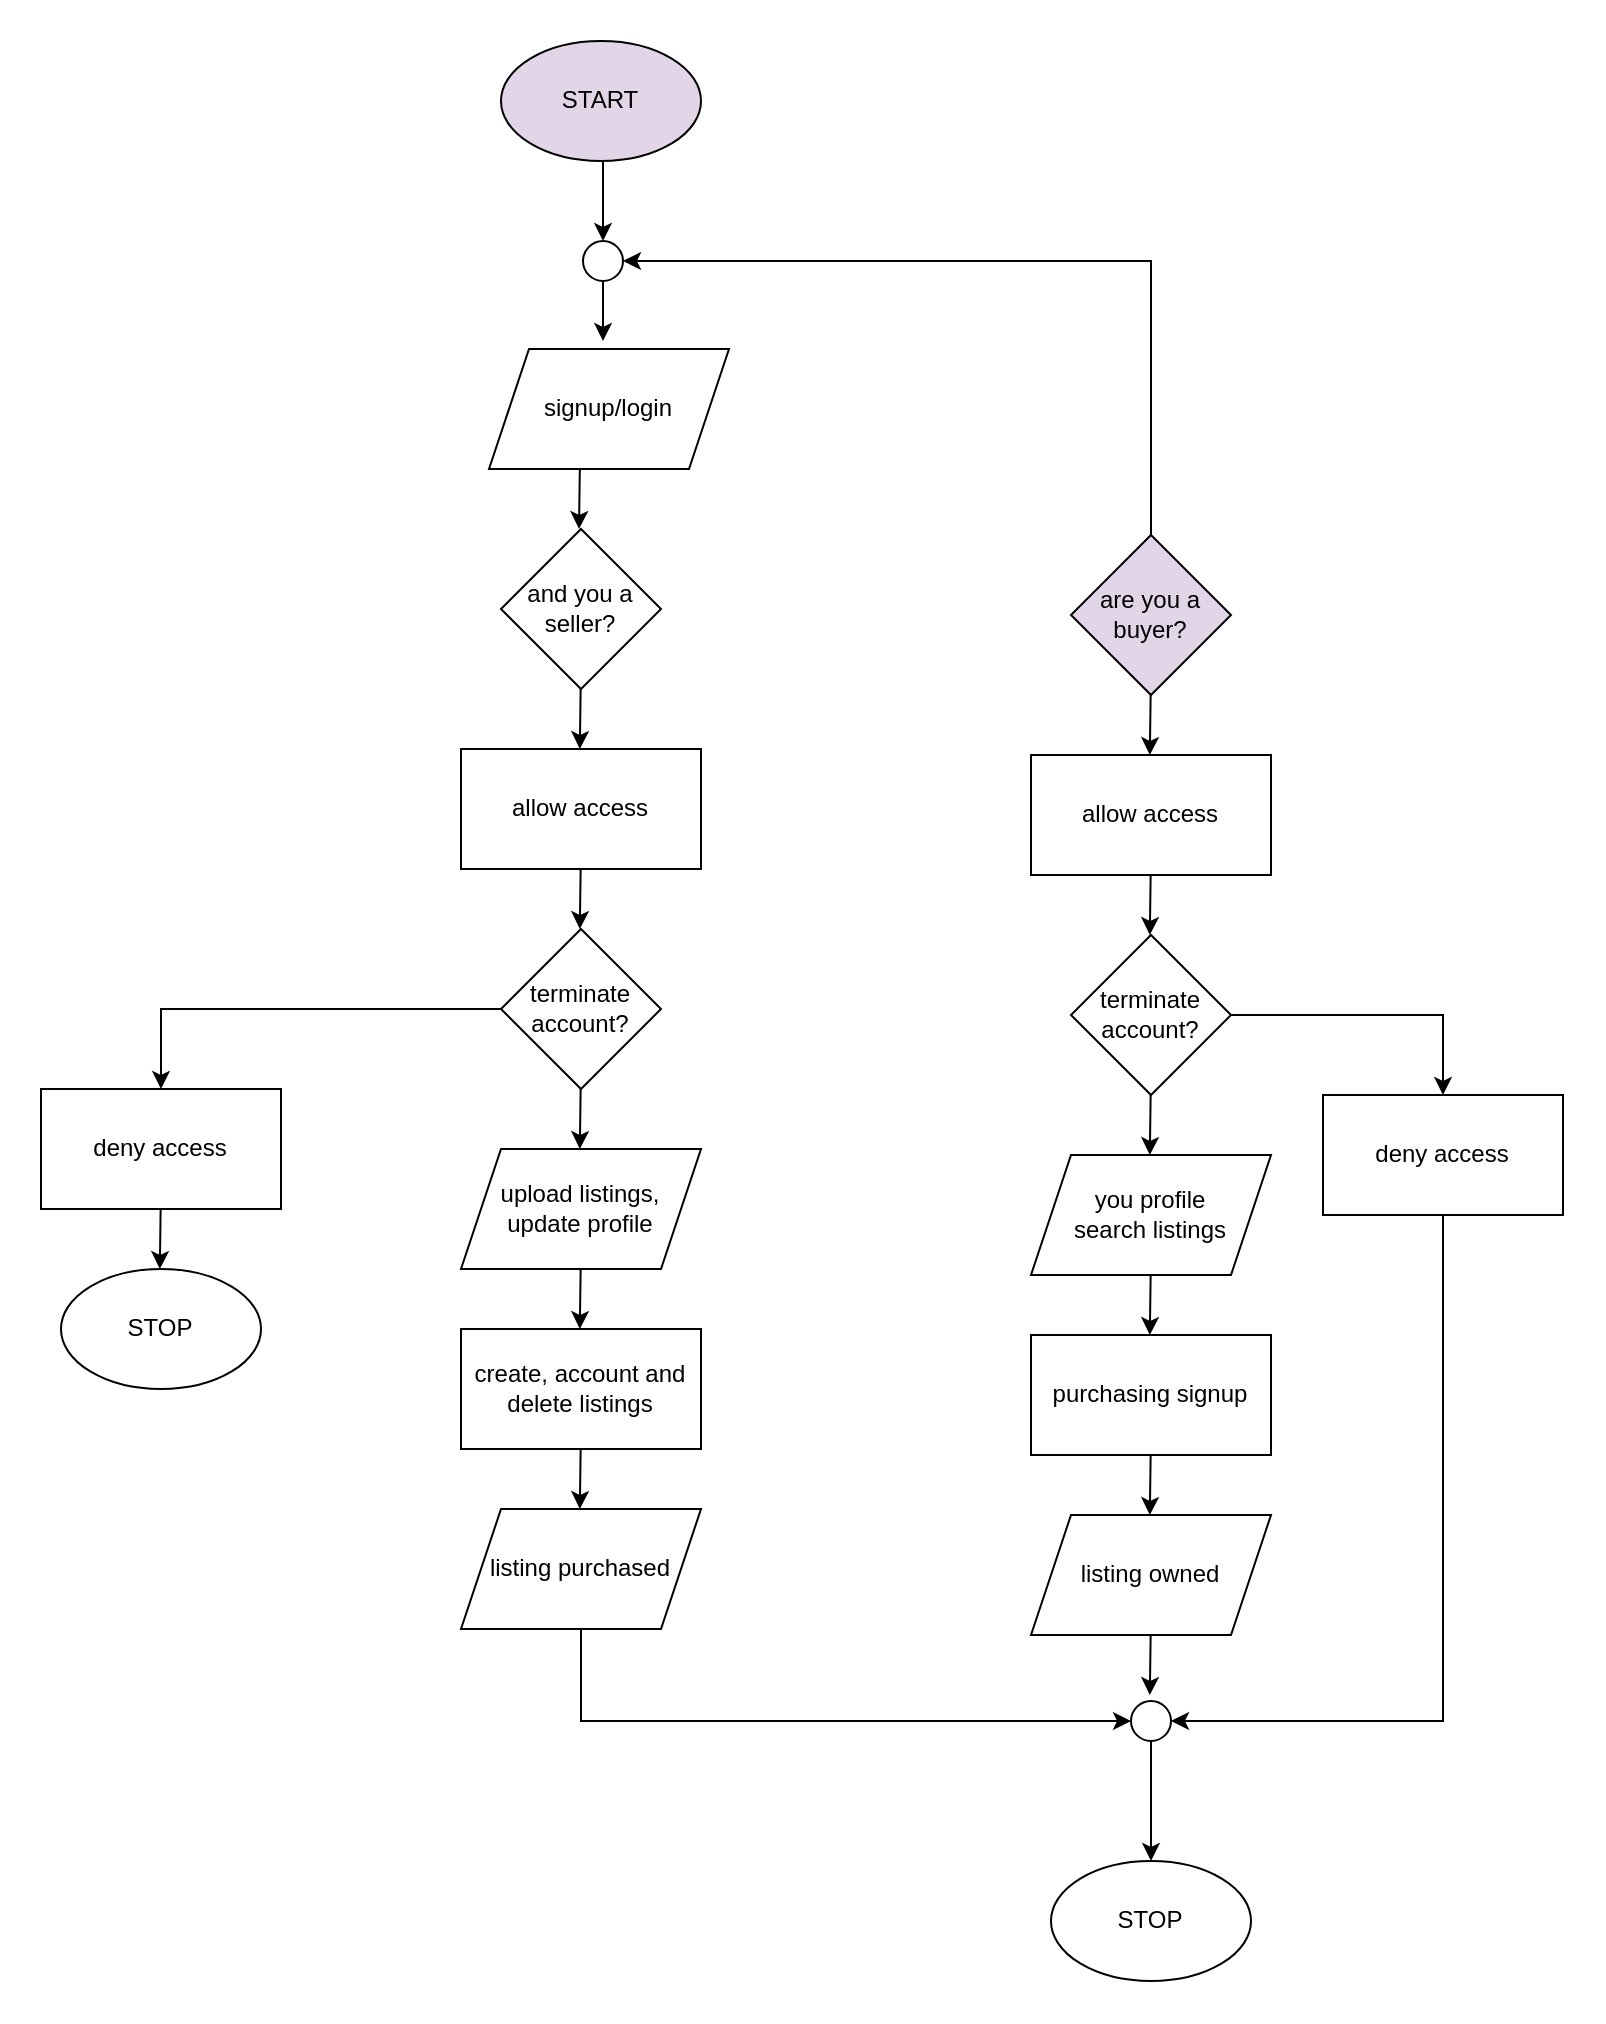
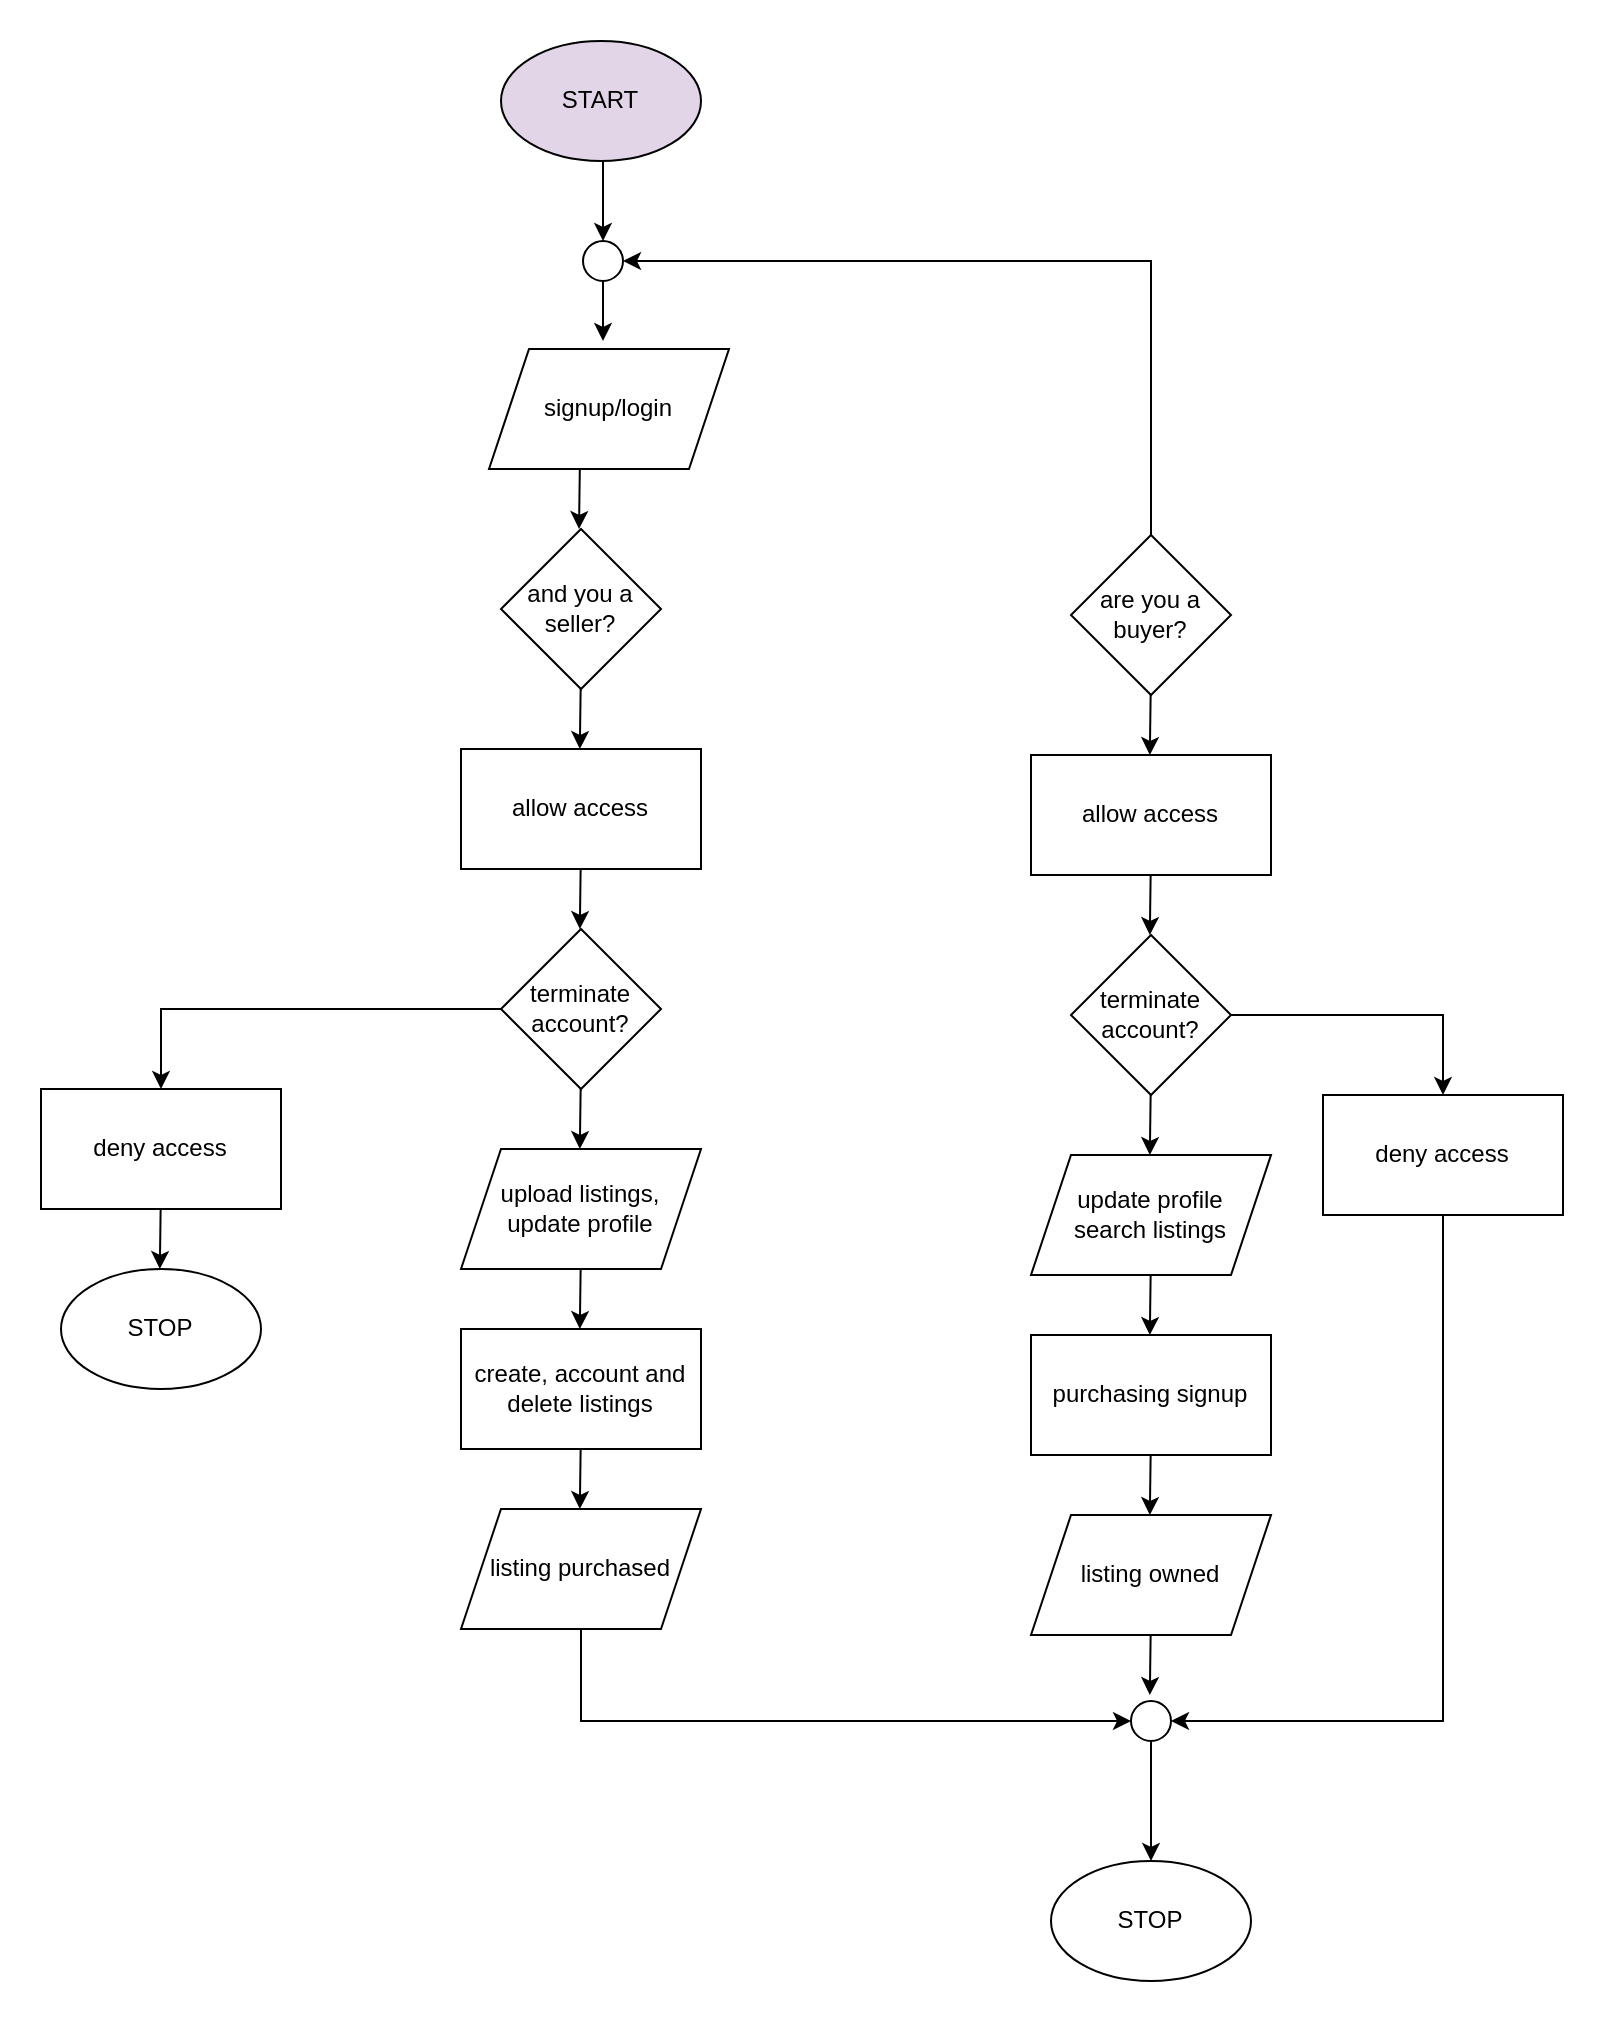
(1151, 615) -> (1151, 615)
(1151, 1215) -> (1151, 1215)
